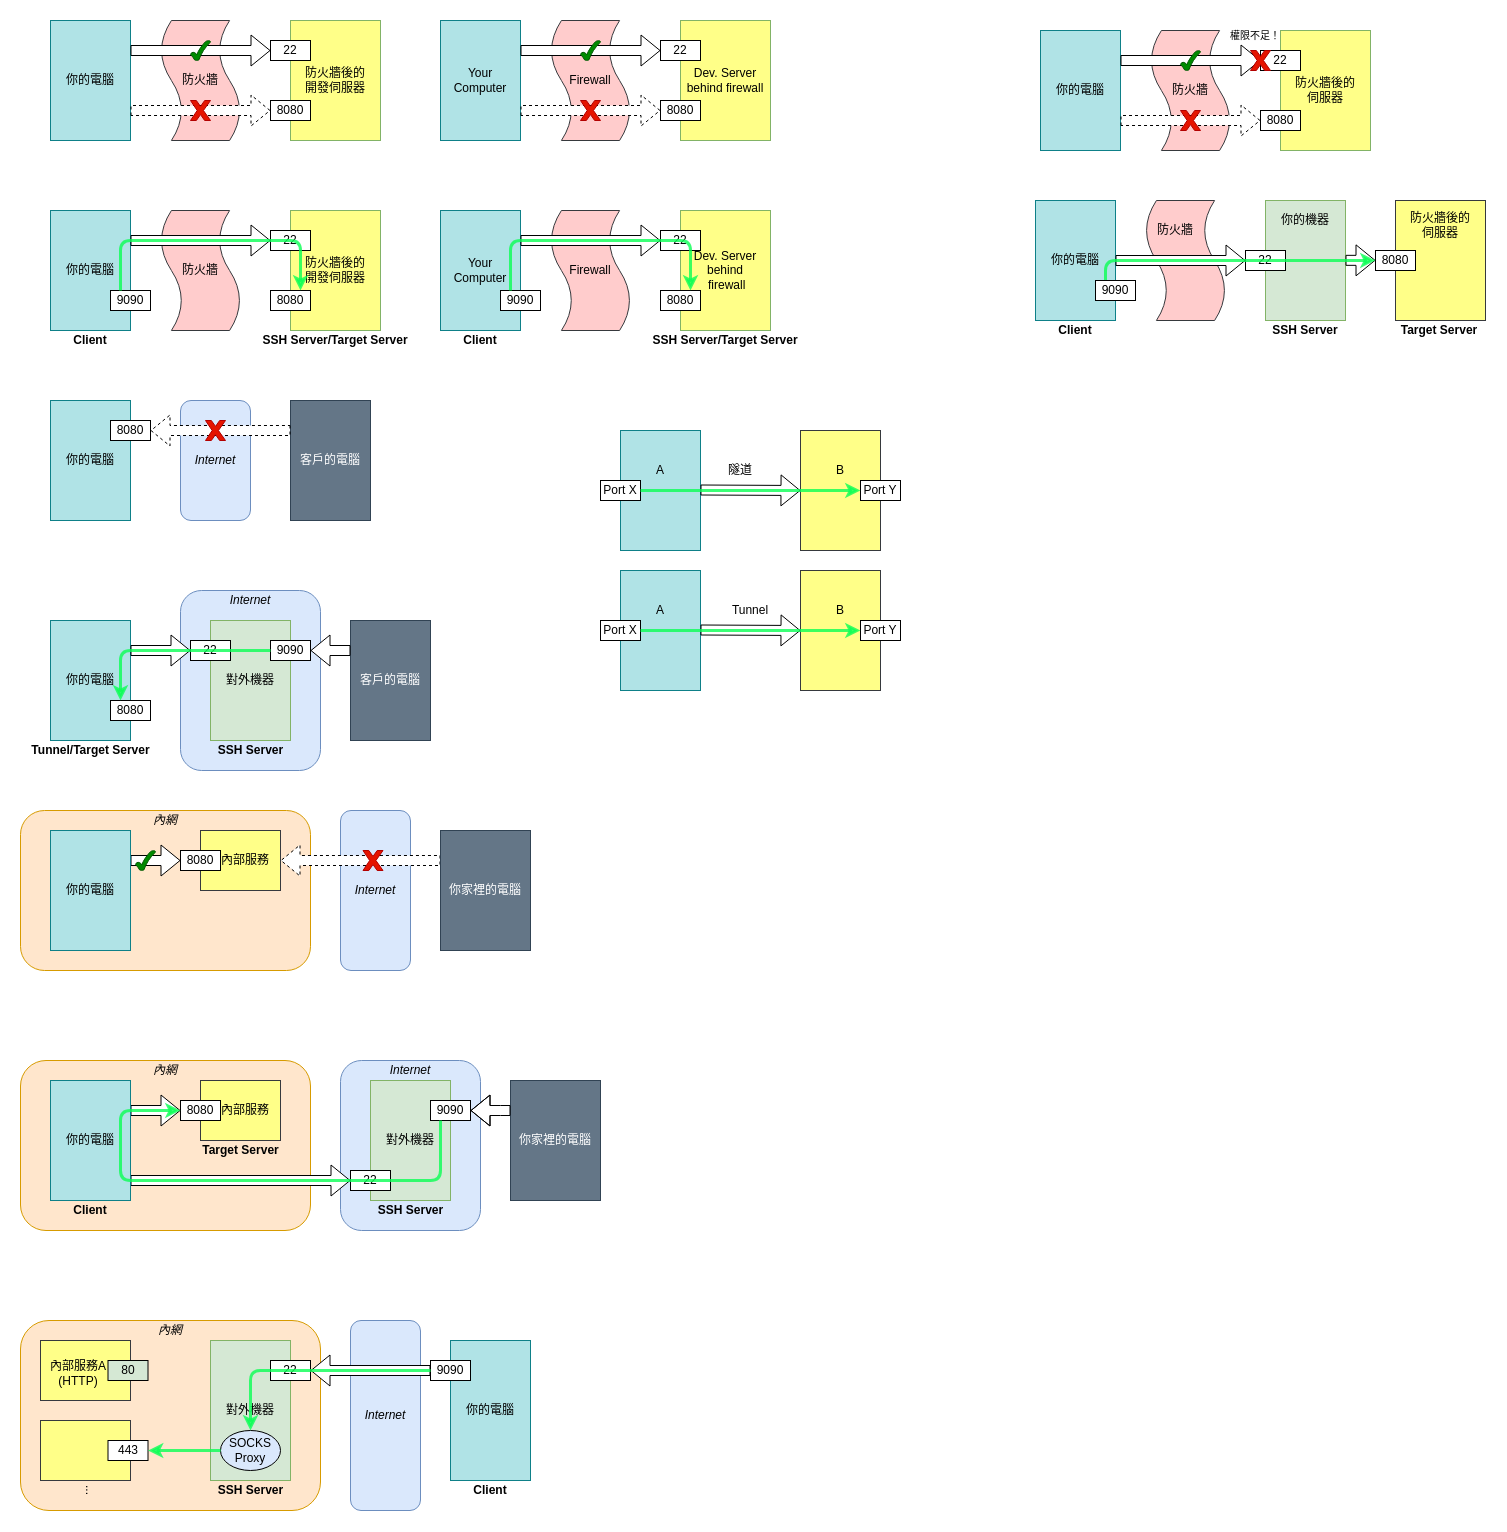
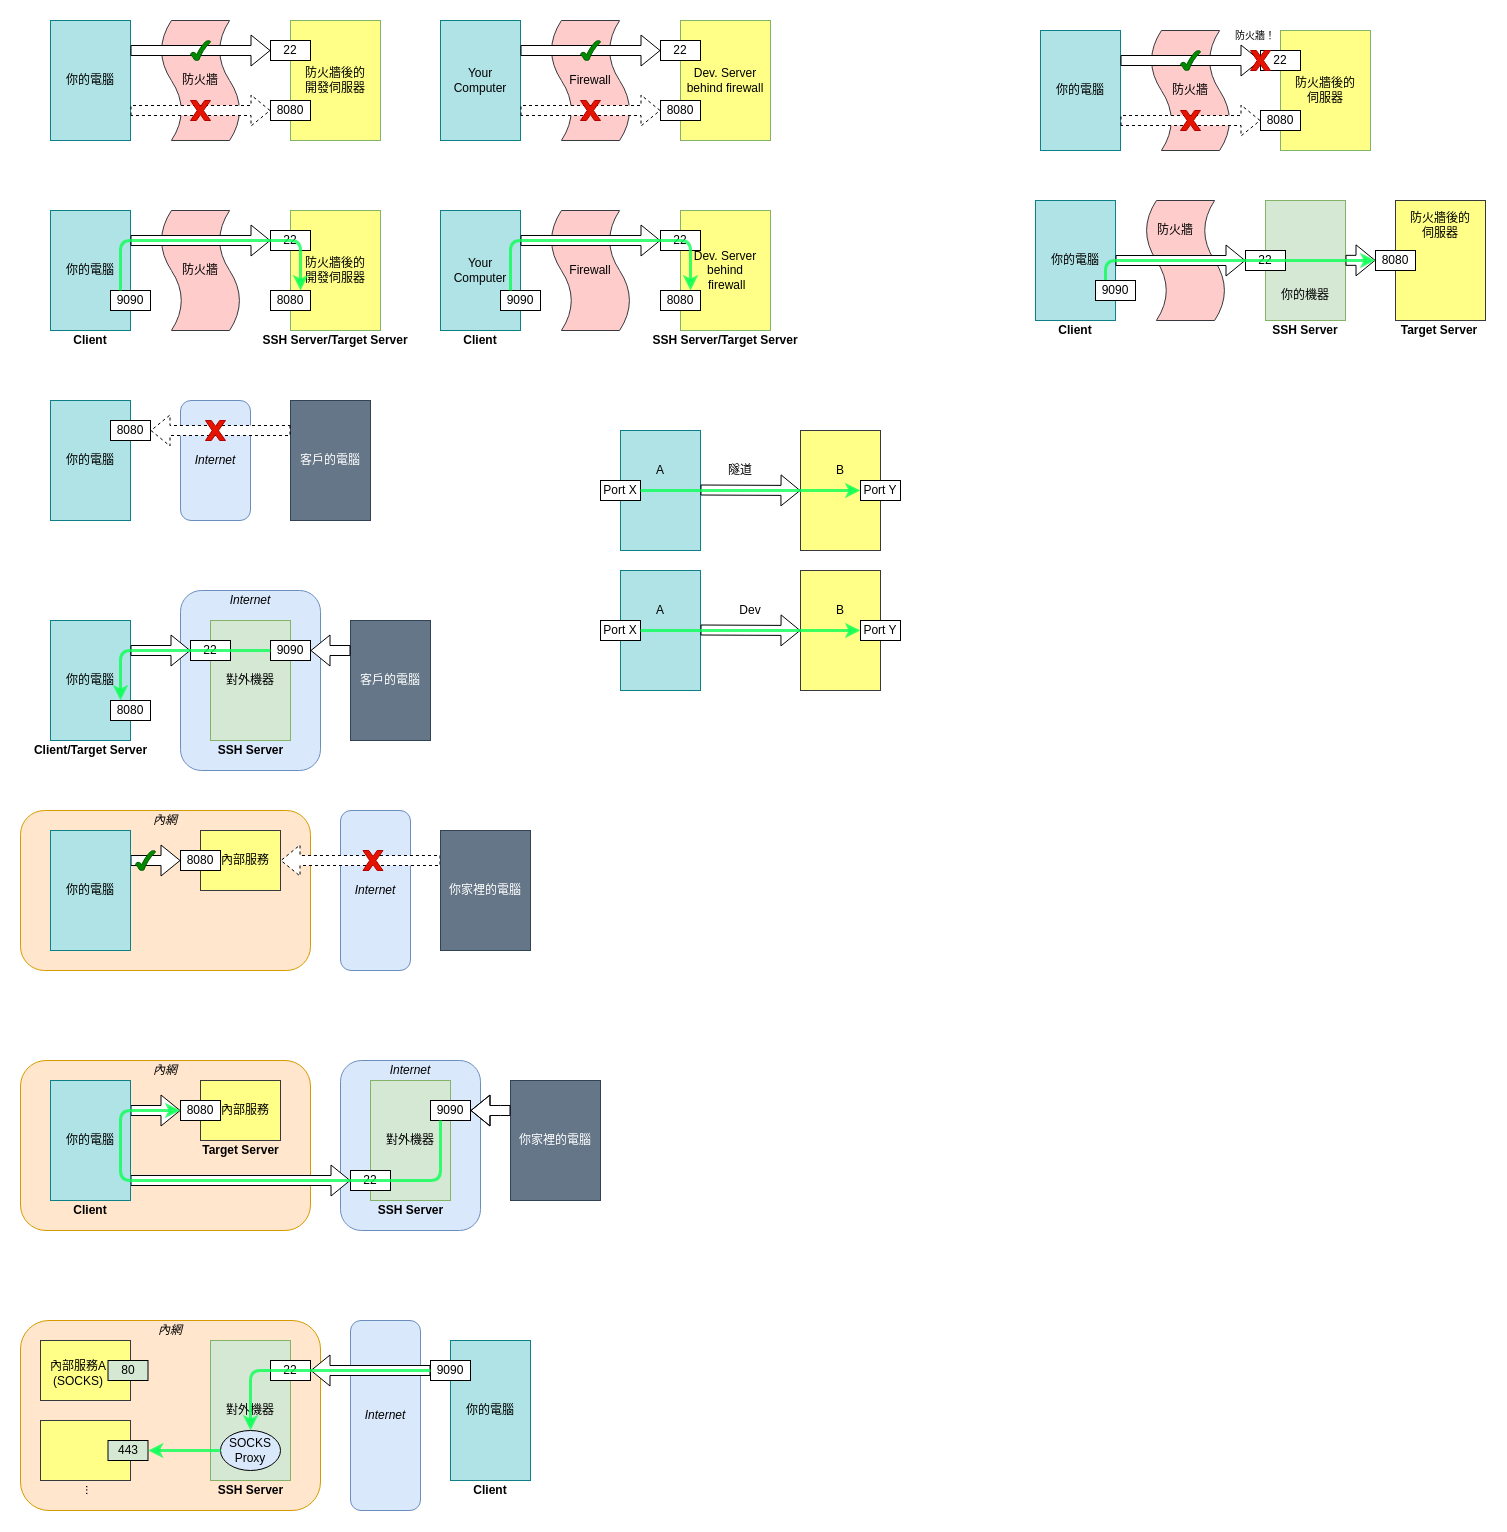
(1256, 36) -> (1256, 36)
(1306, 221) -> (1306, 296)
(751, 611) -> (751, 611)
(91, 751) -> (91, 751)
(79, 1374) -> (79, 1374)
(128, 1451) -> (128, 1451)
